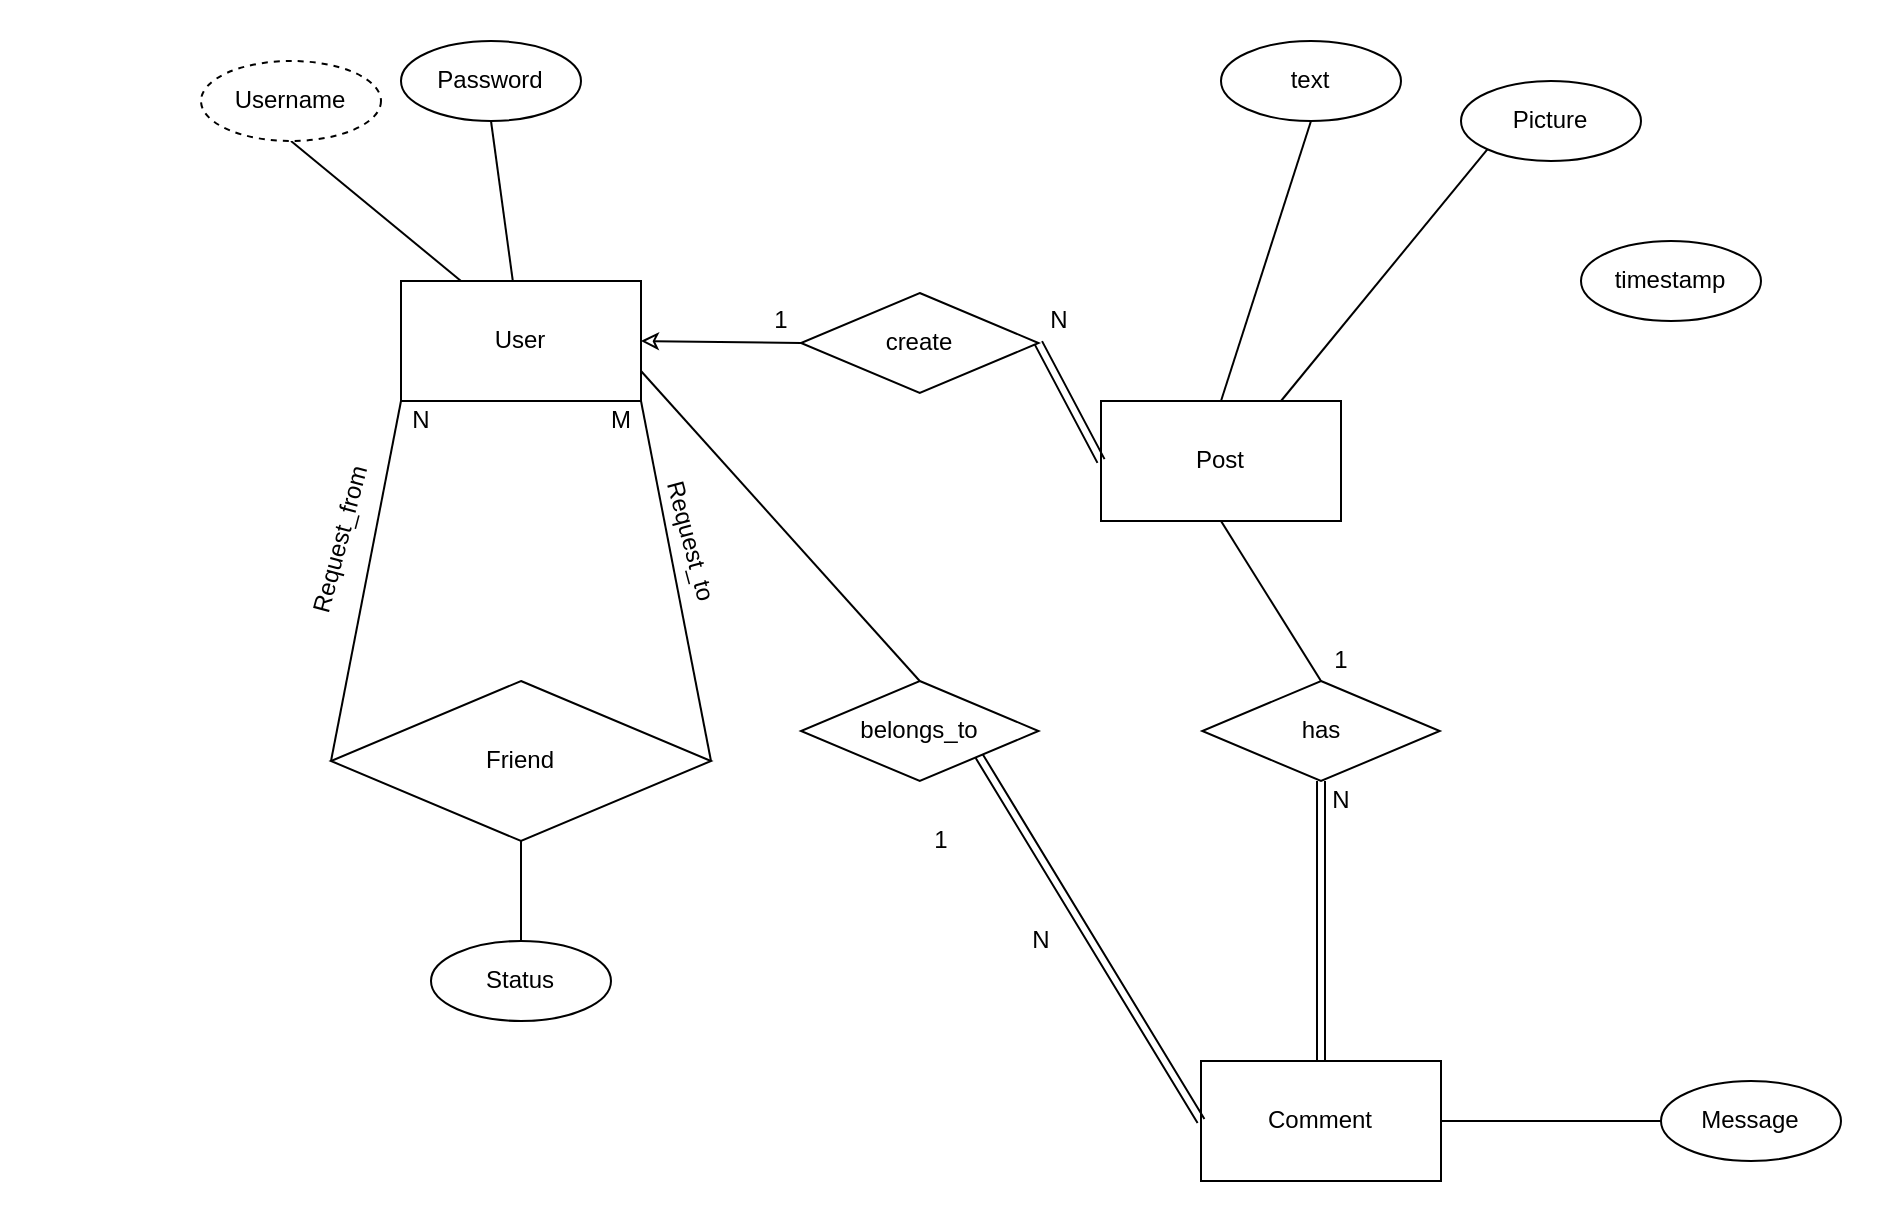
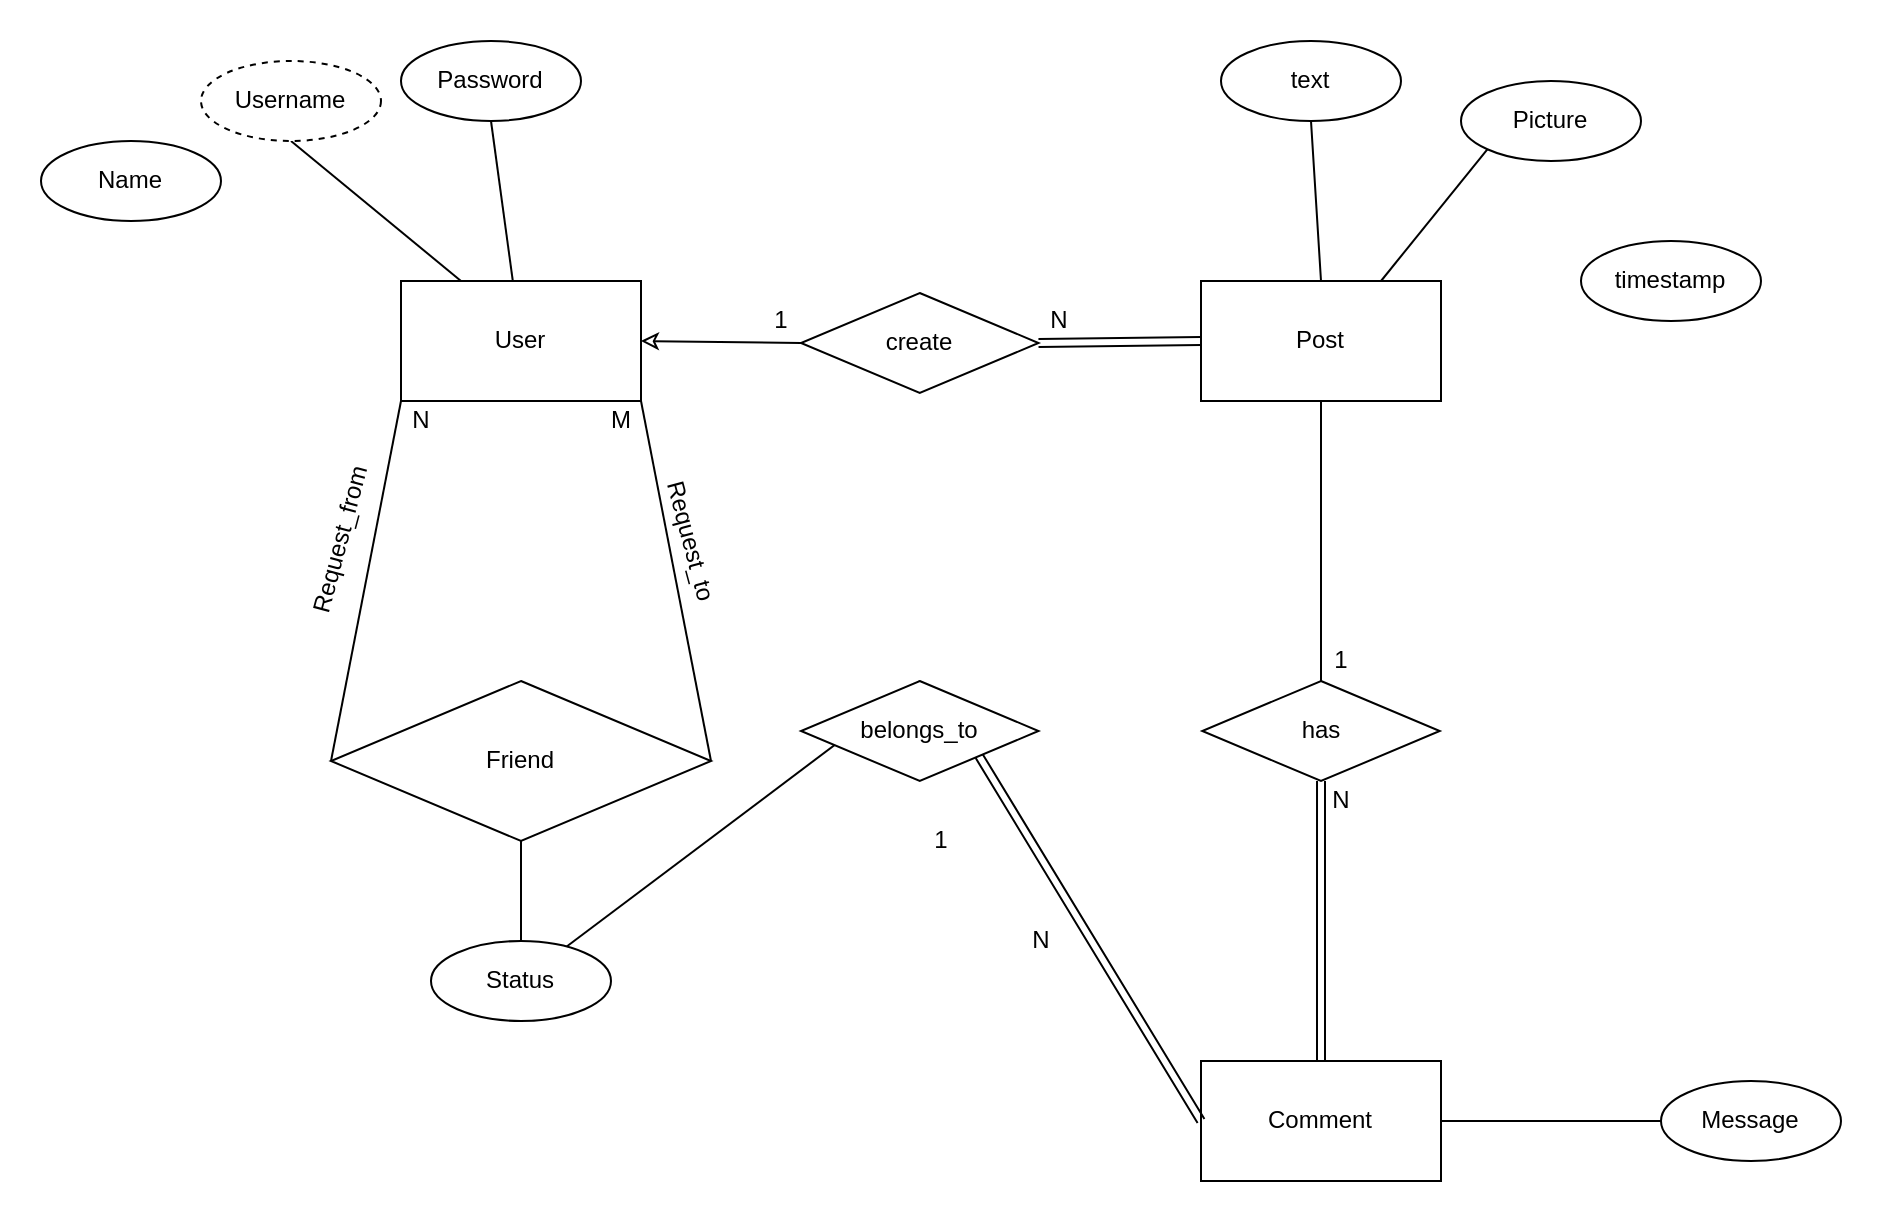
none -> (131, 181)
(1221, 461) -> (1321, 341)
(780, 526) -> (701, 845)
